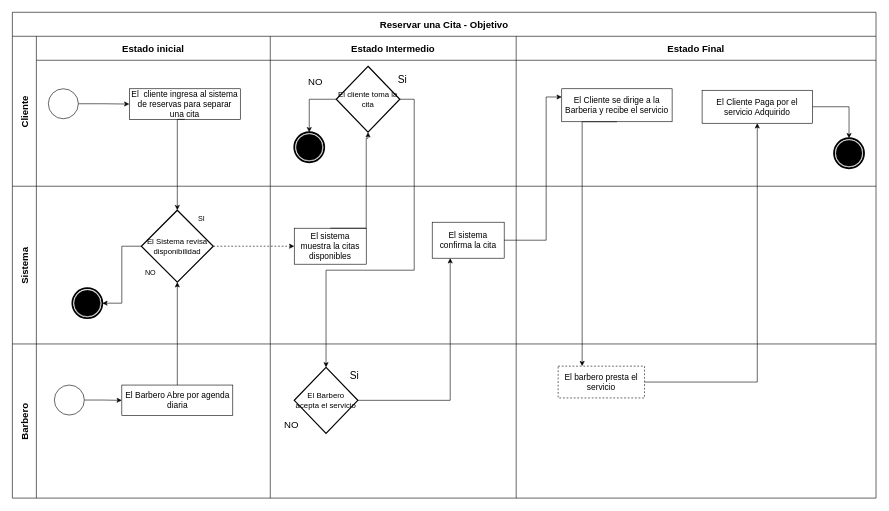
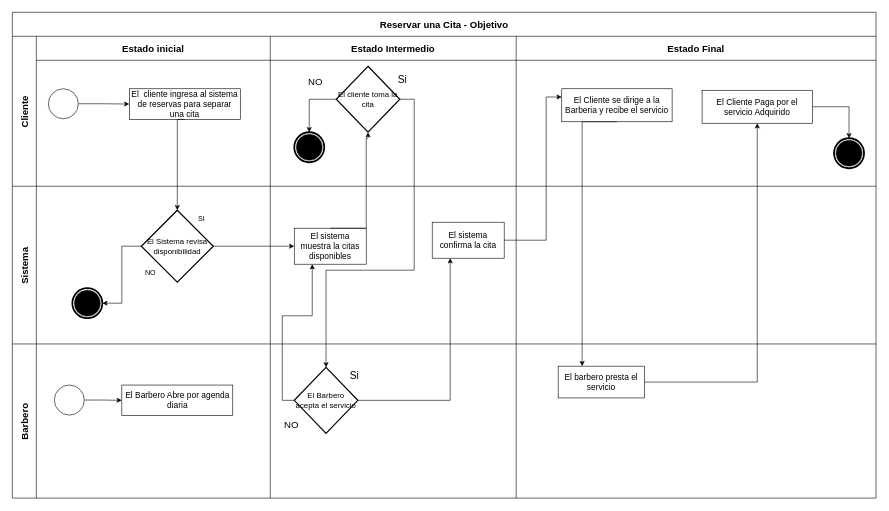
(251, 246) -> (251, 246)
(177, 287) -> none
none -> (312, 316)
(602, 382) -> (602, 382)
